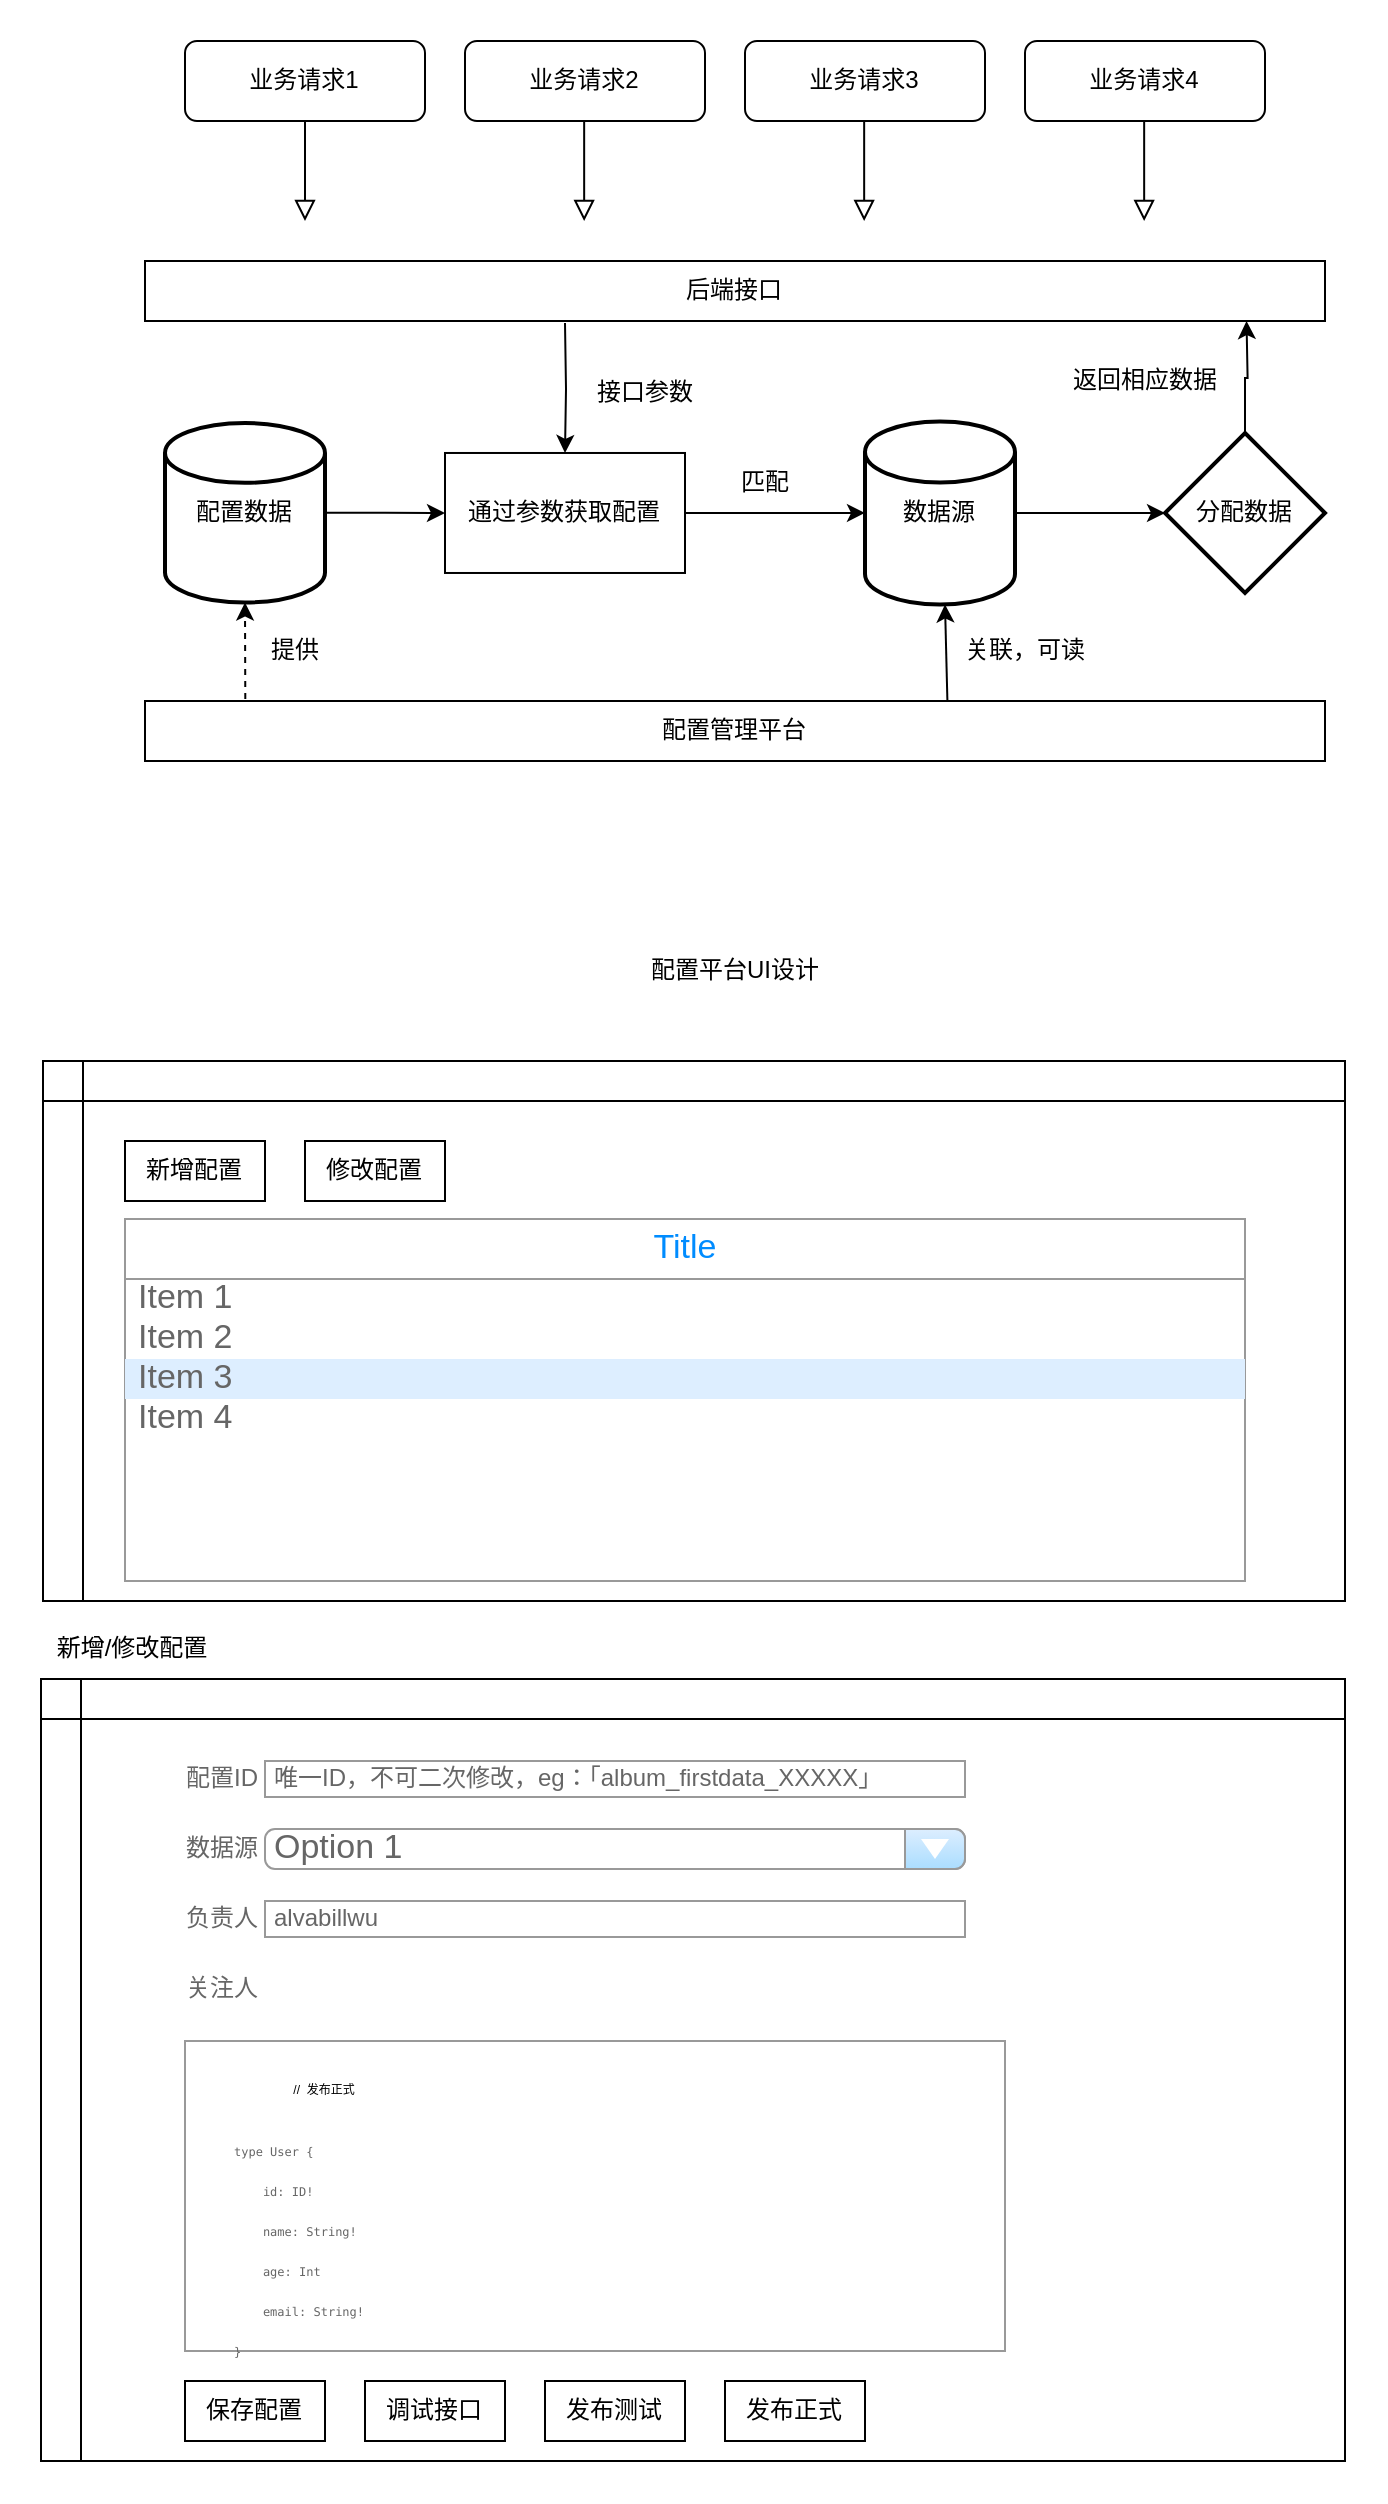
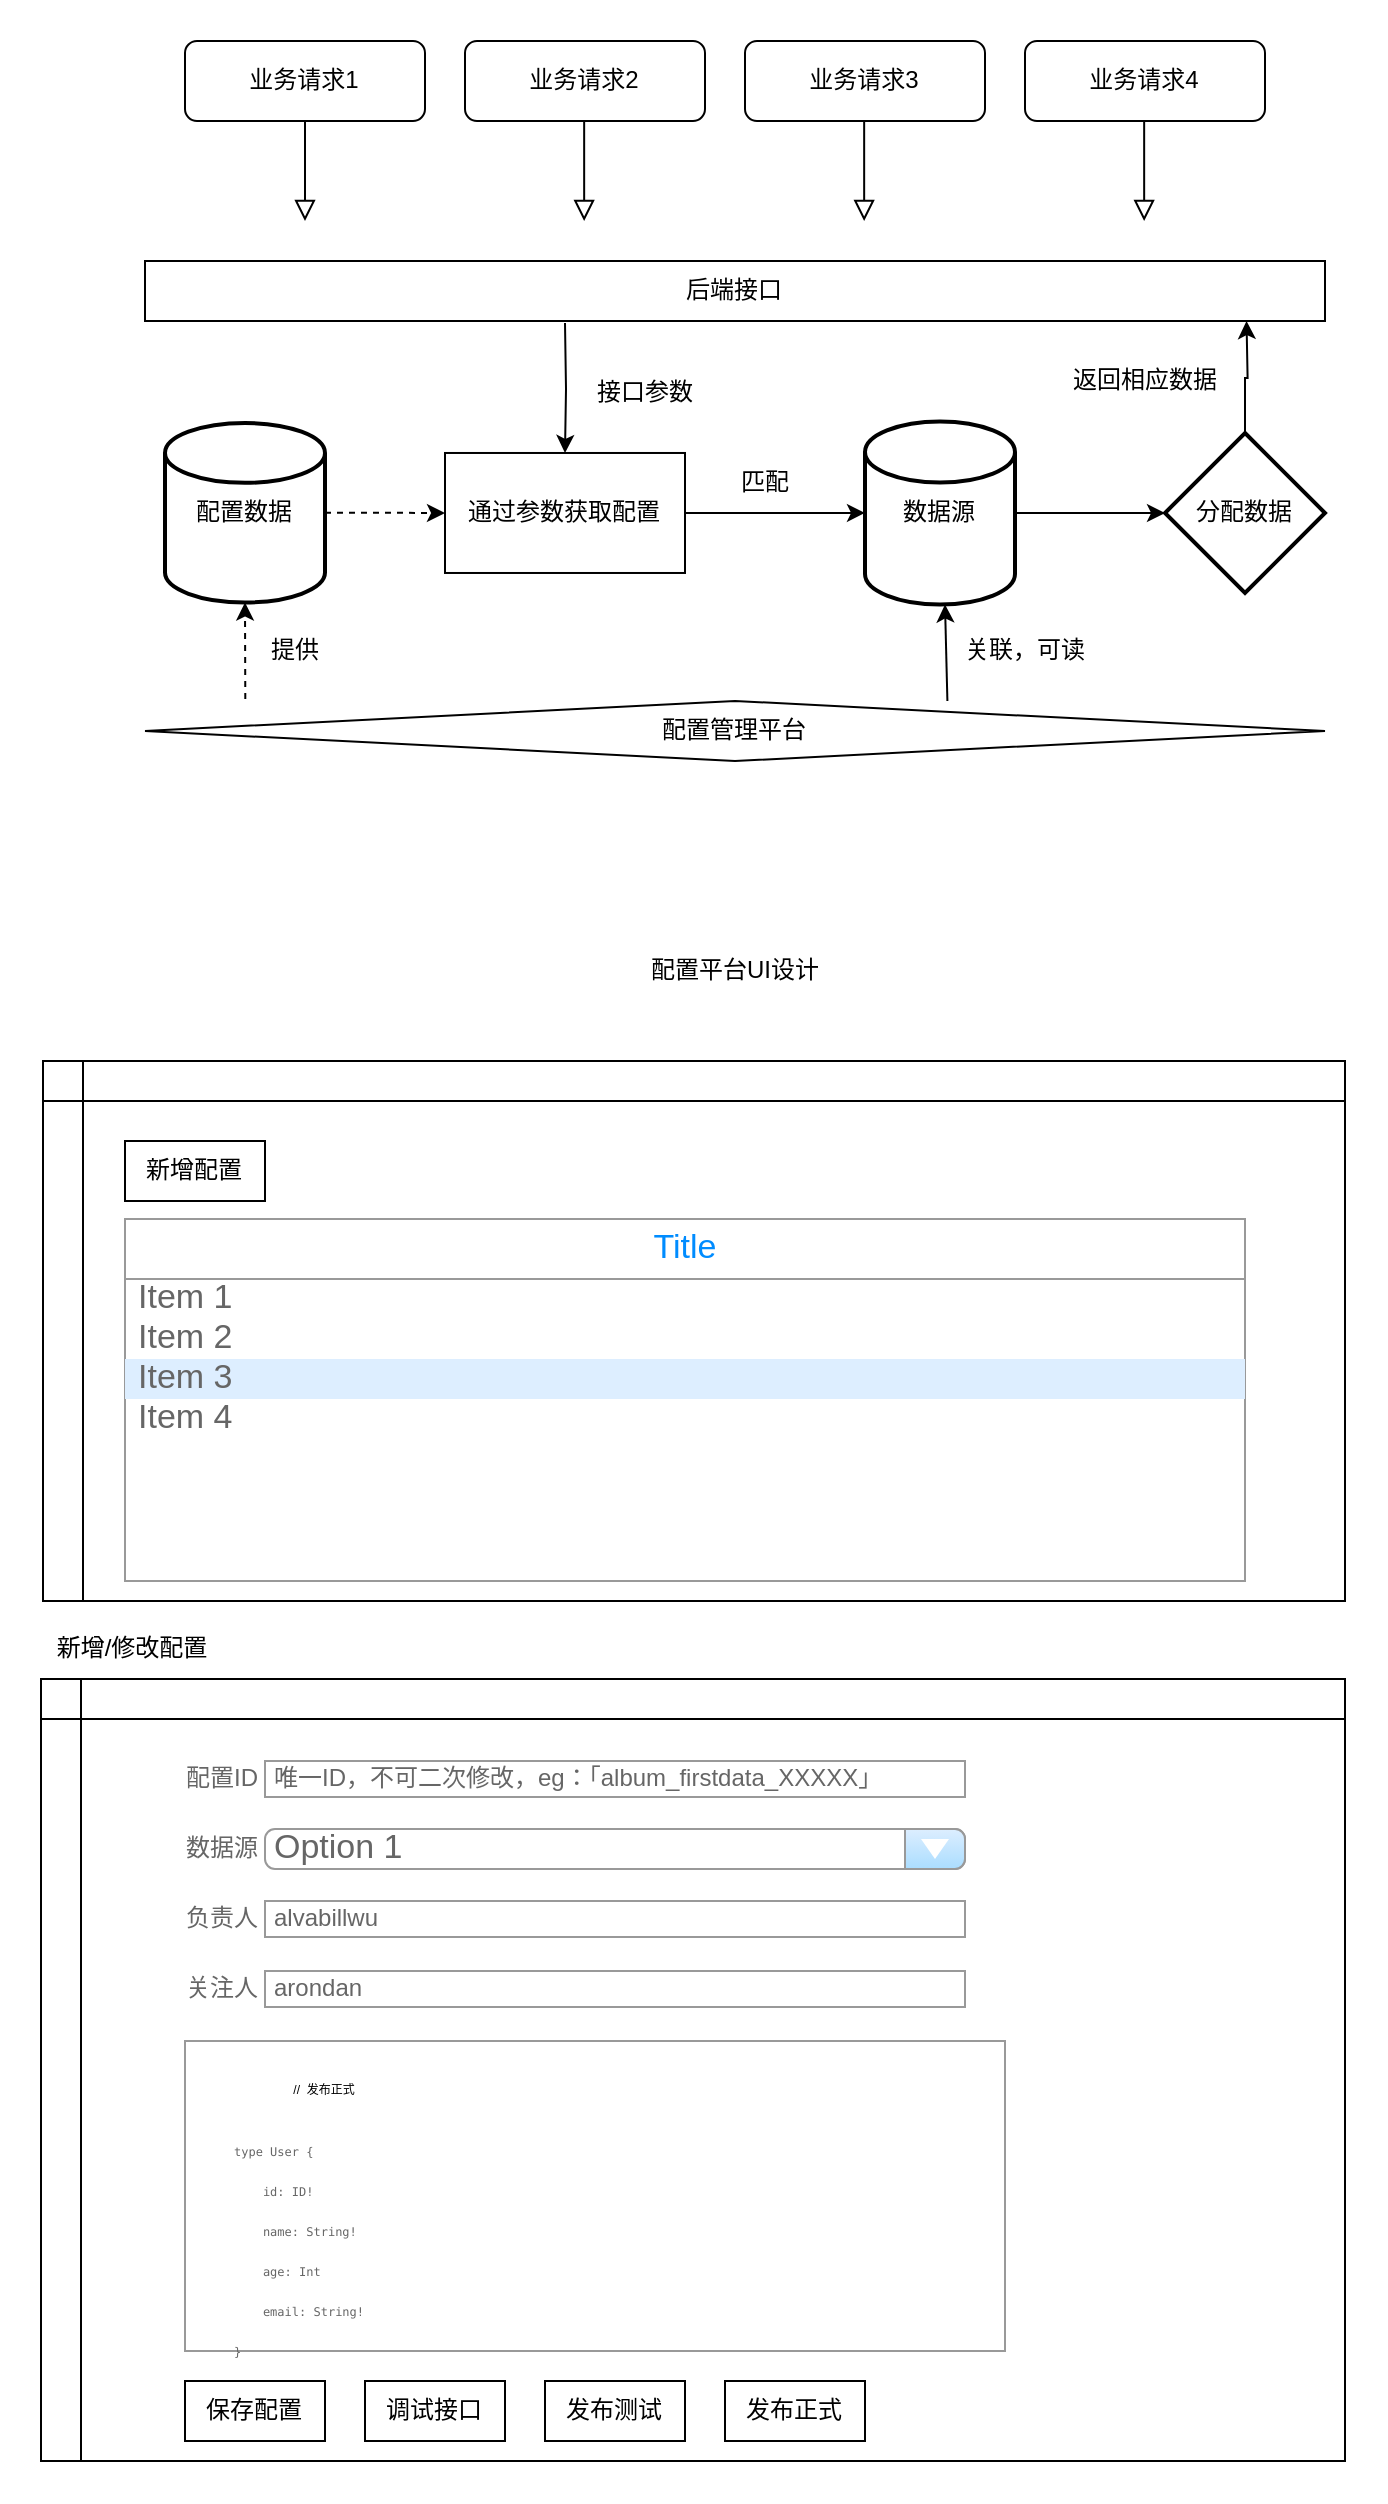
(380, 513) -> (380, 513)
(735, 731) -> (735, 731)
(375, 1171) -> none
none -> (615, 1989)
